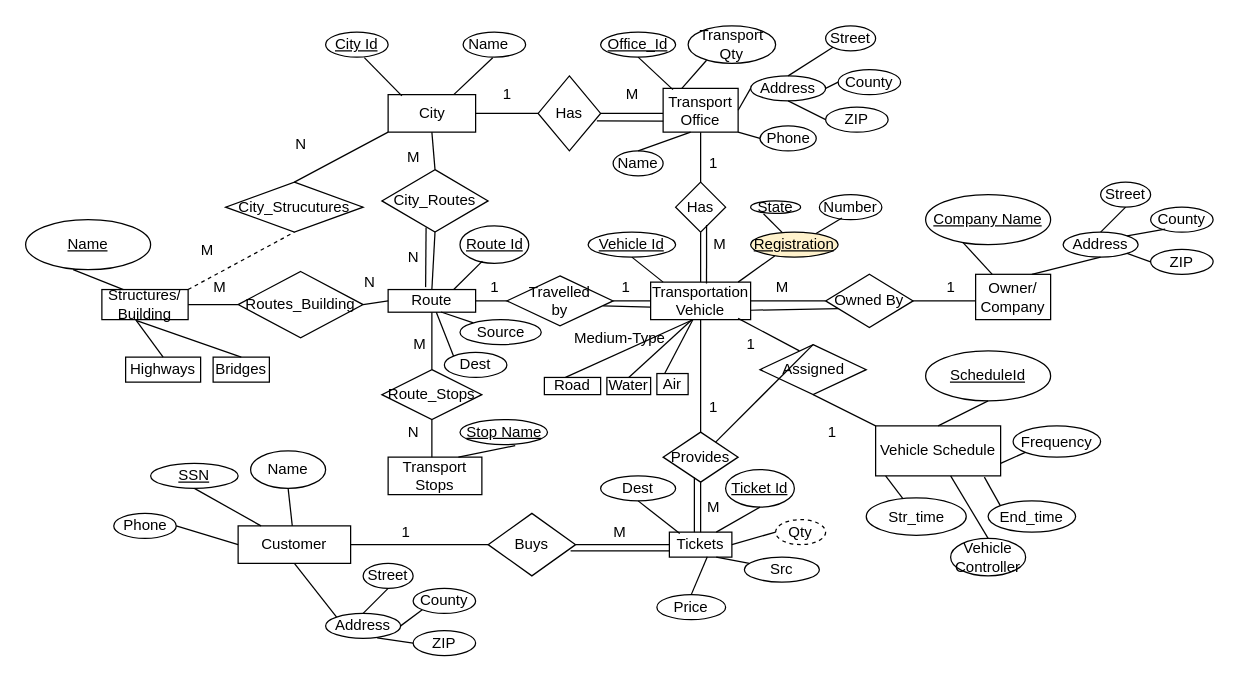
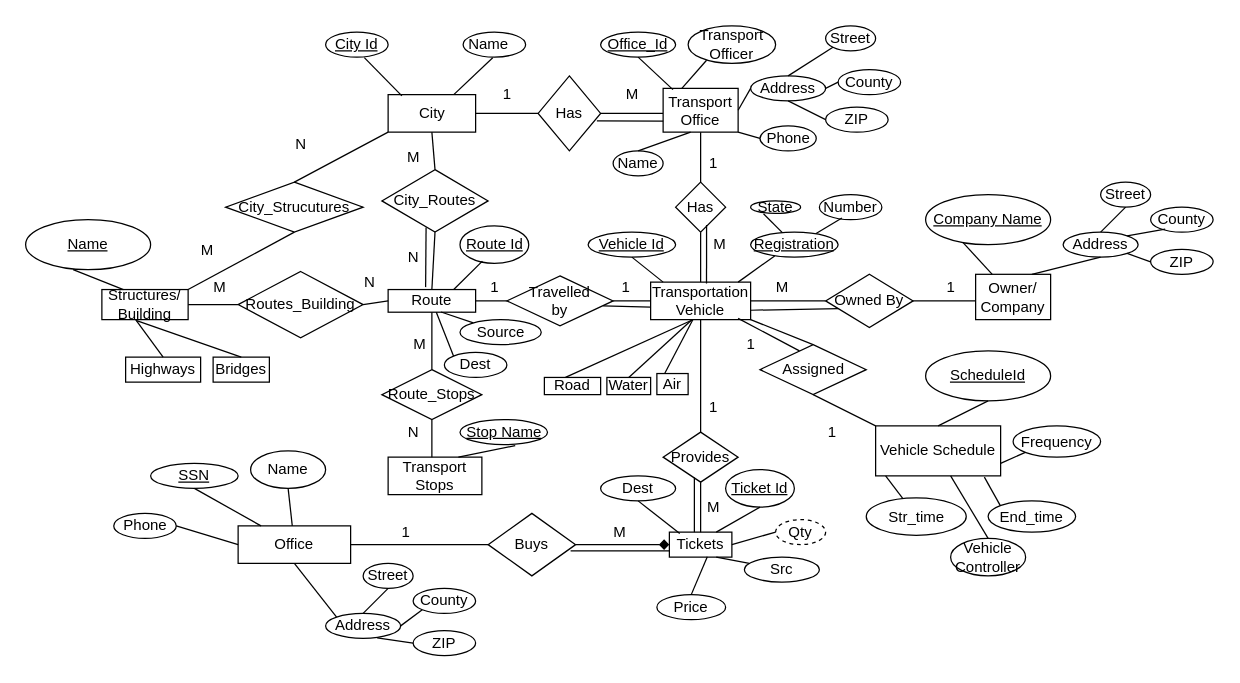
(732, 44) -> (732, 44)
(794, 244) -> (794, 244)
(241, 261) -> (241, 261)
(619, 338) -> none
(765, 393) -> (782, 332)
(294, 544) -> (294, 544)
(663, 544) -> (659, 544)
